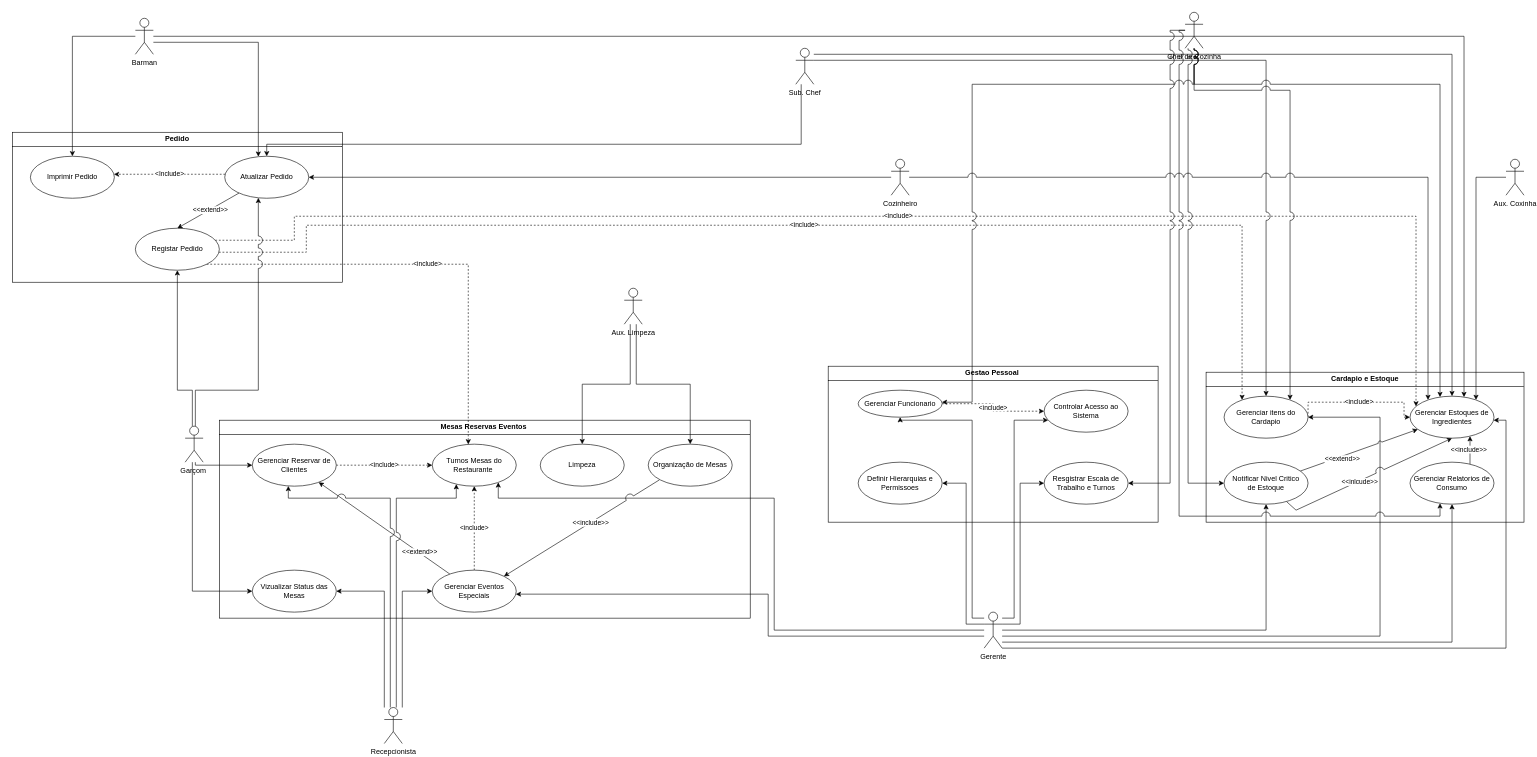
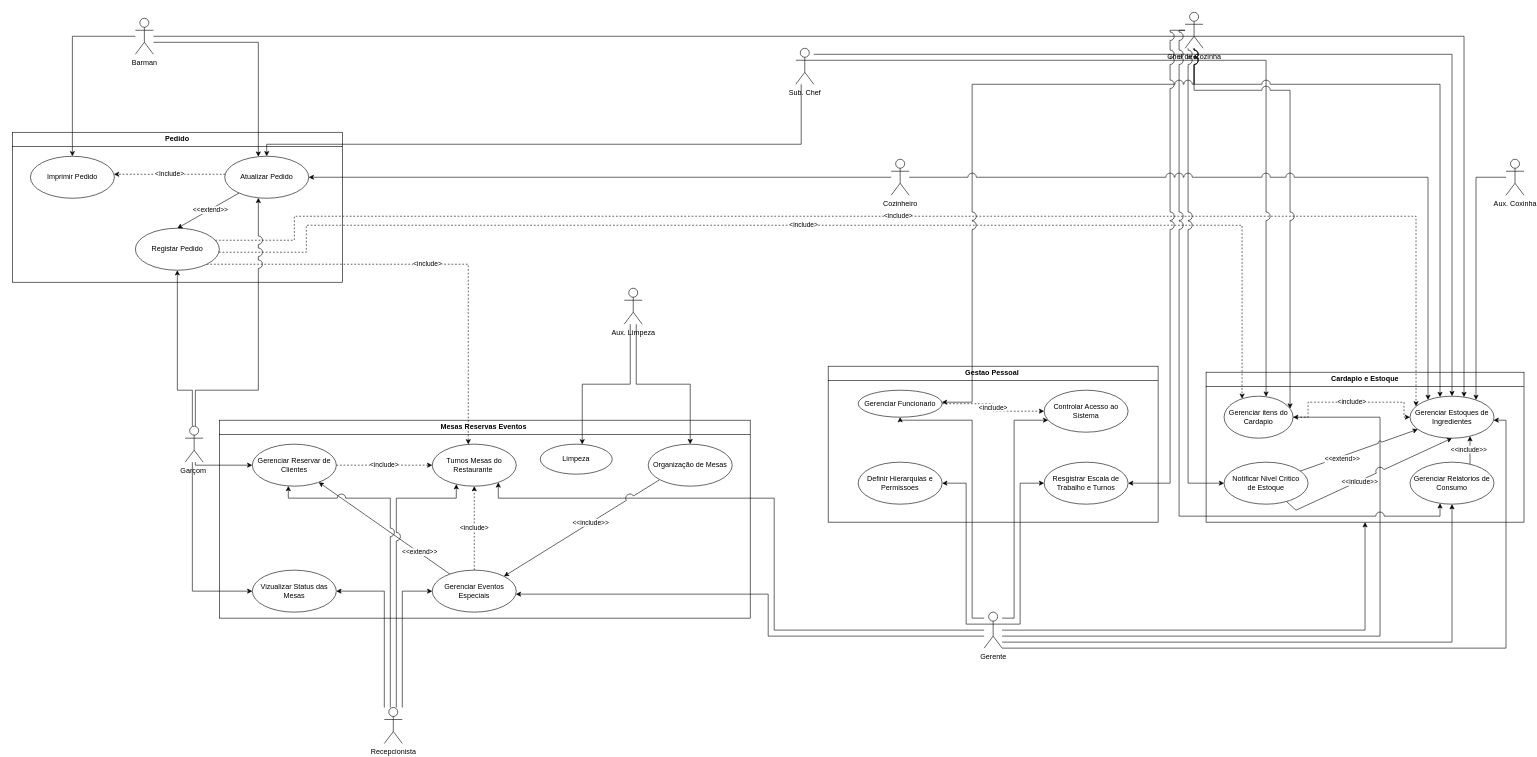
(1266, 417) -> (1259, 417)
(582, 465) -> (576, 459)
(1266, 510) -> (1365, 527)
